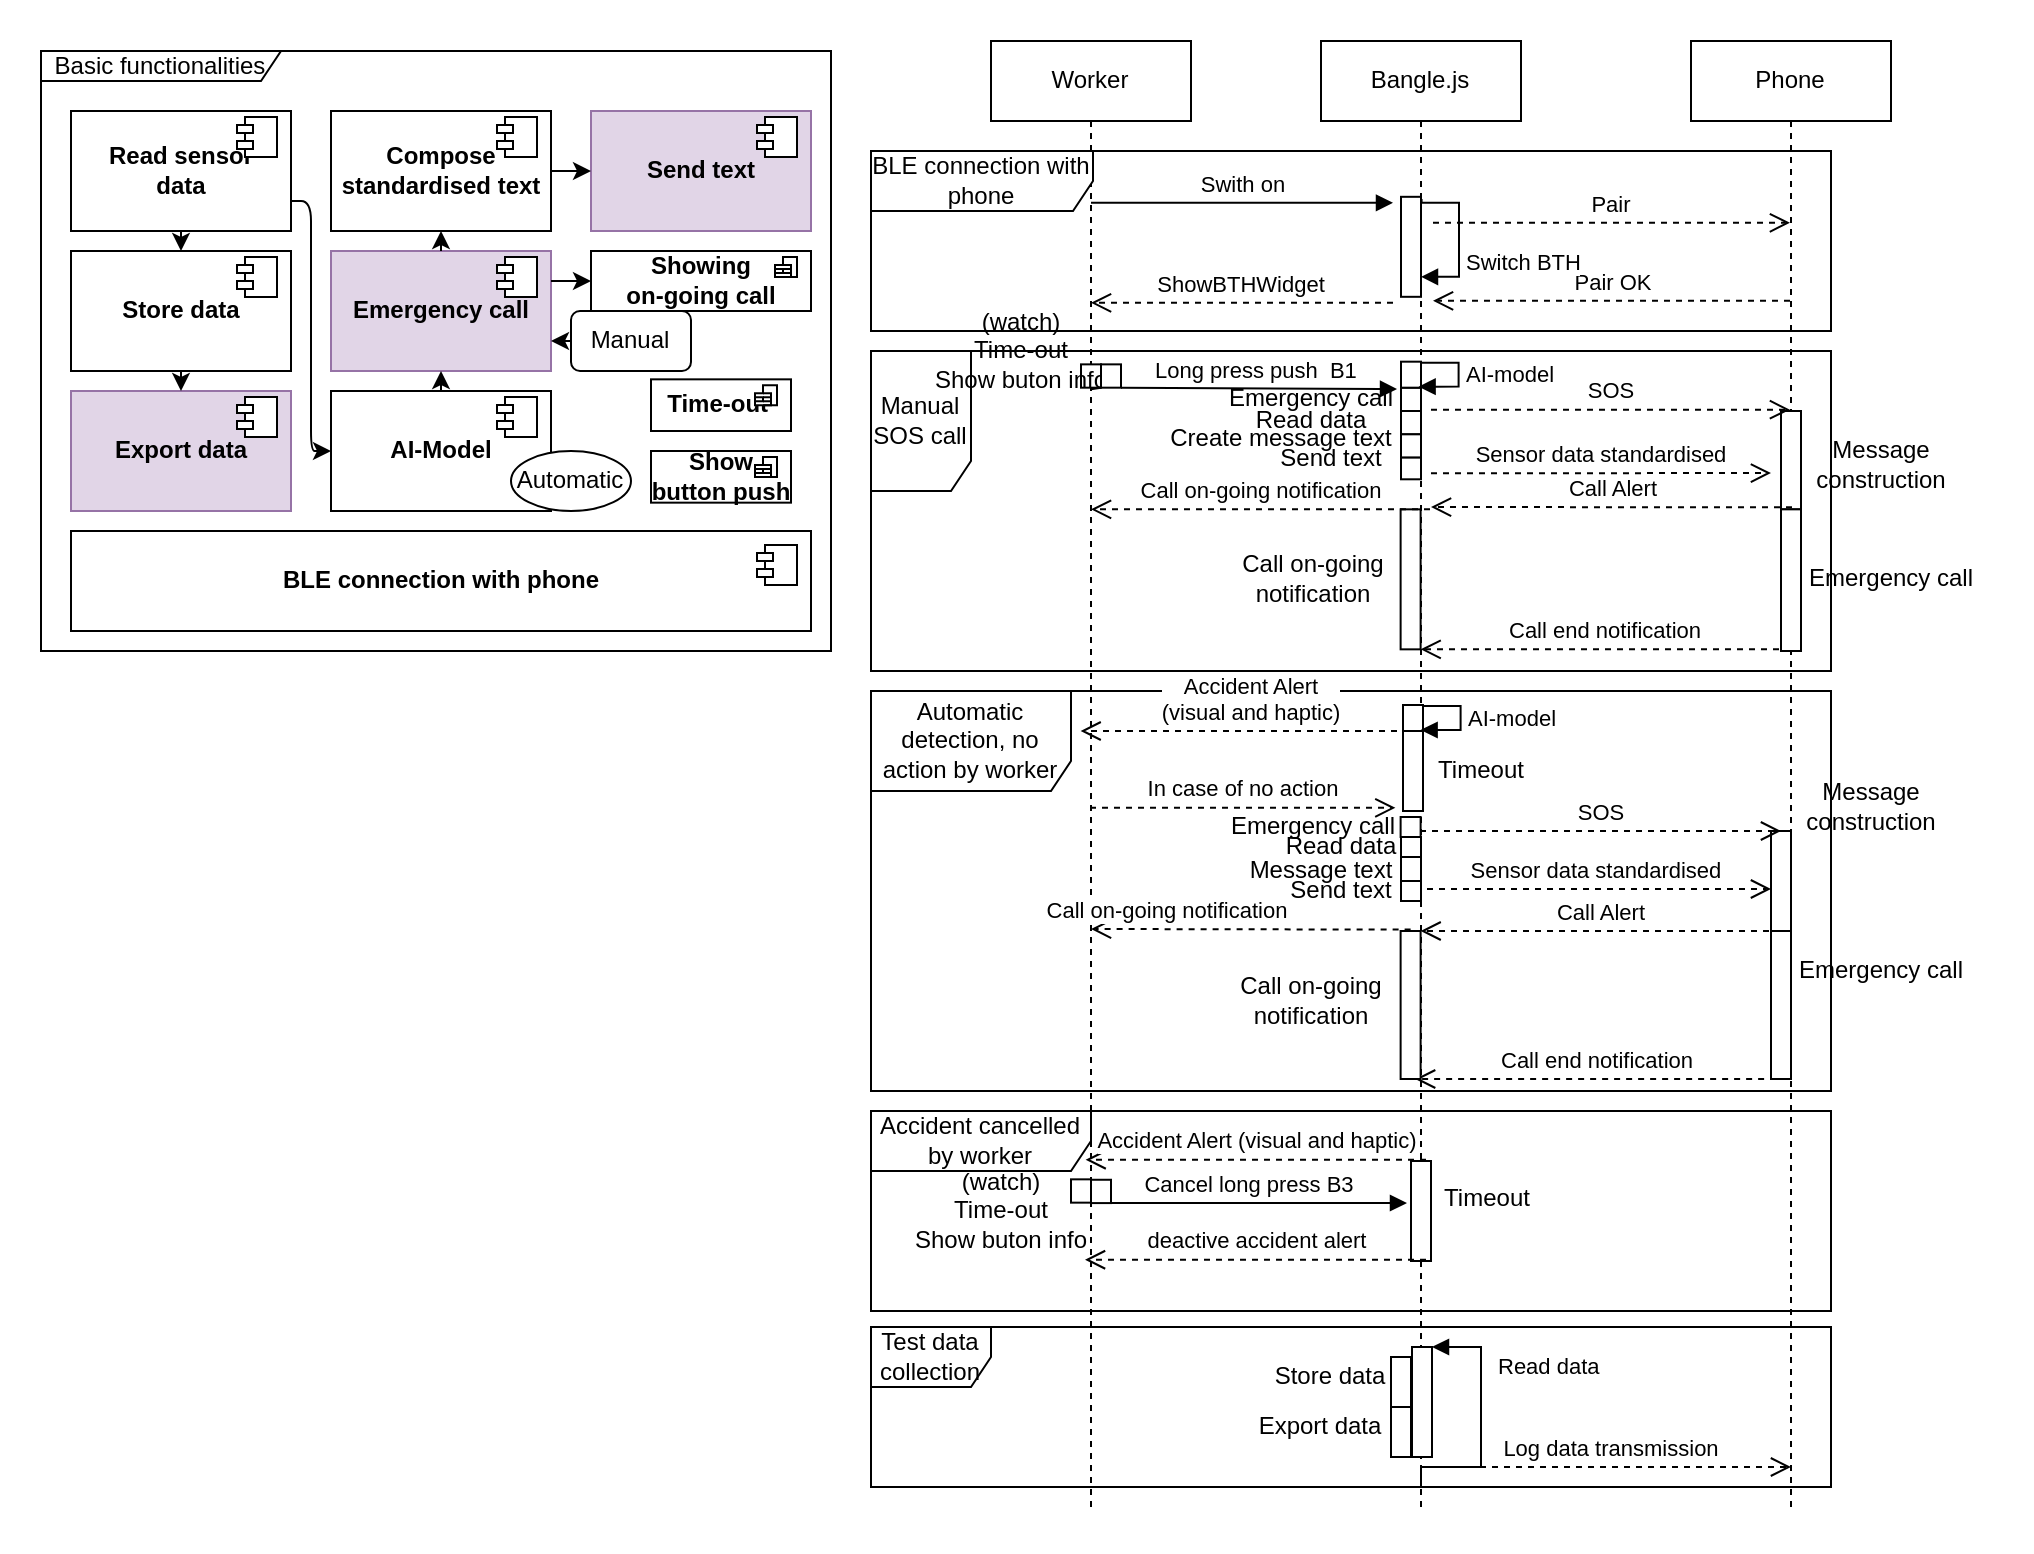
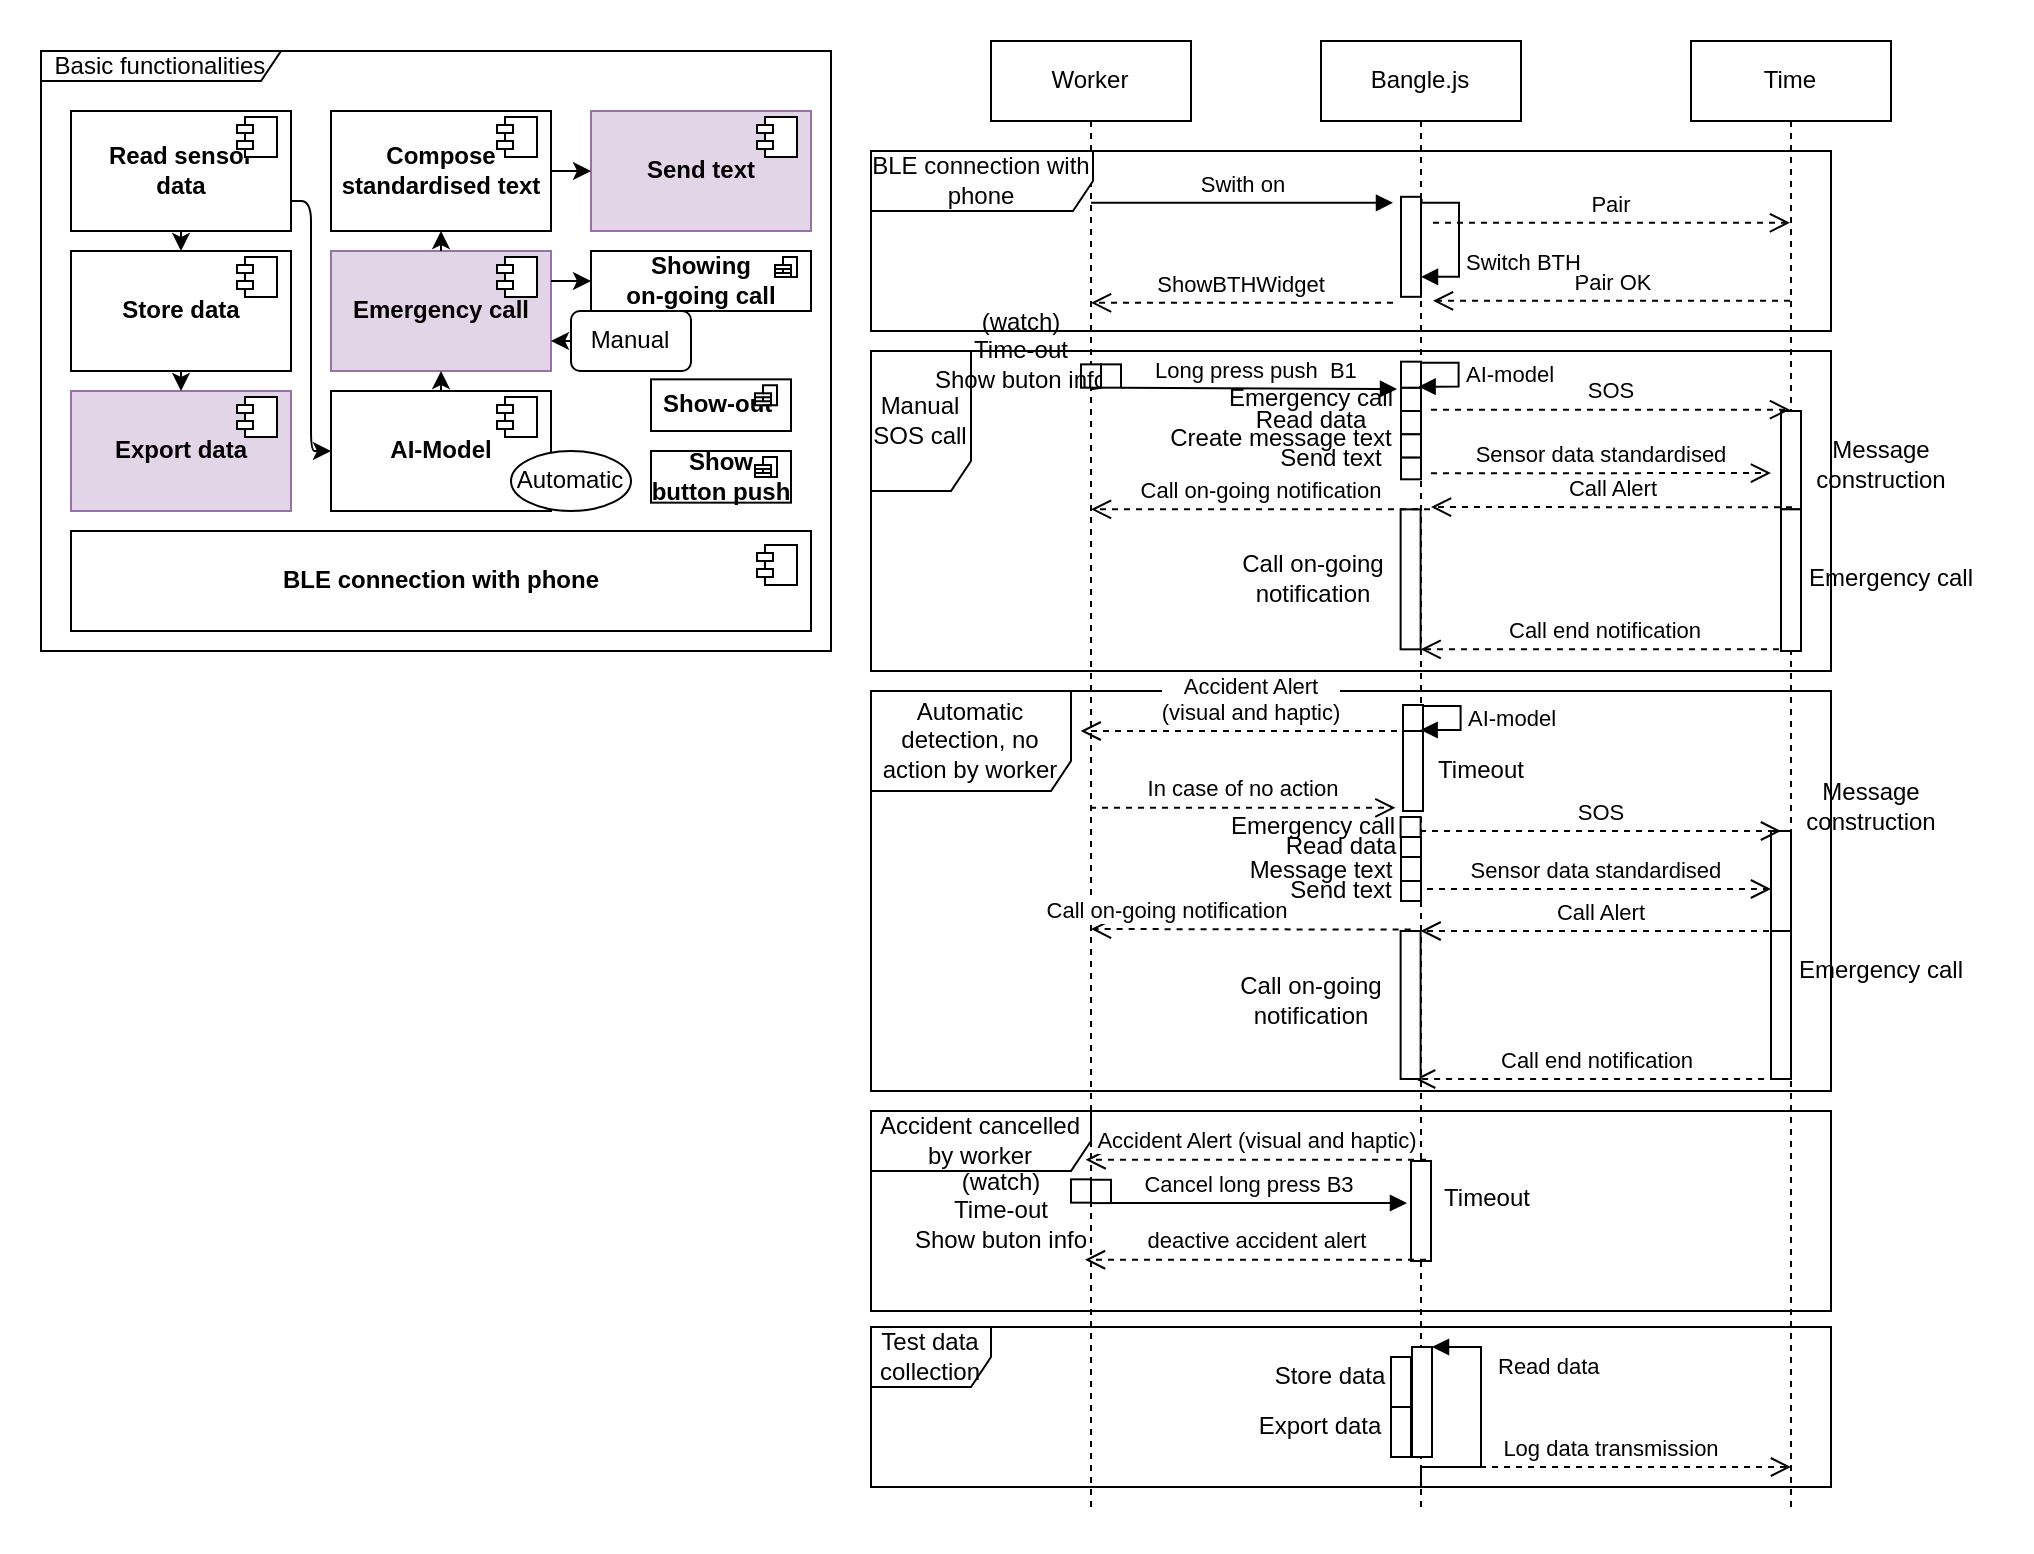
(1791, 81) -> (1791, 81)
(722, 405) -> (722, 405)
